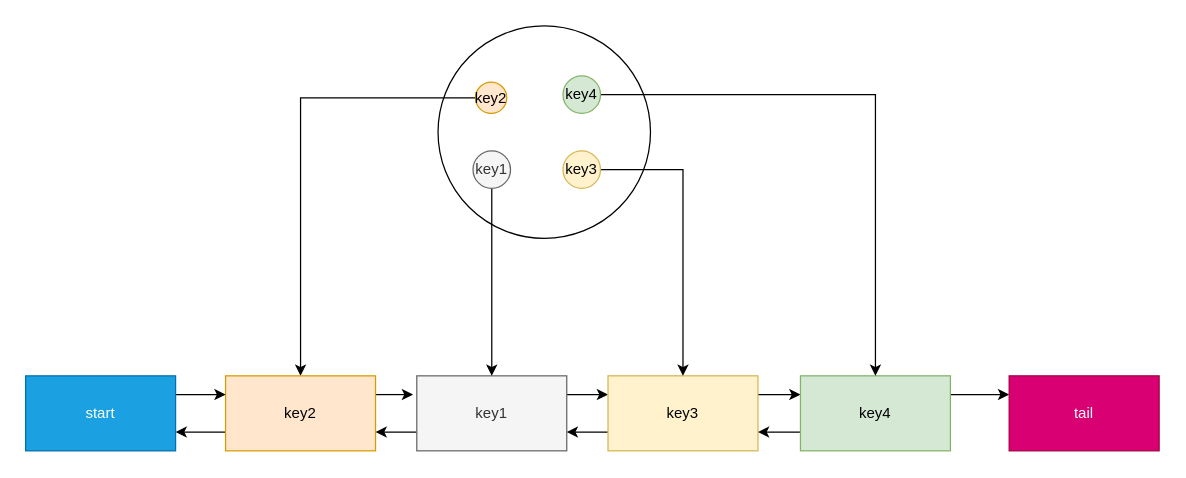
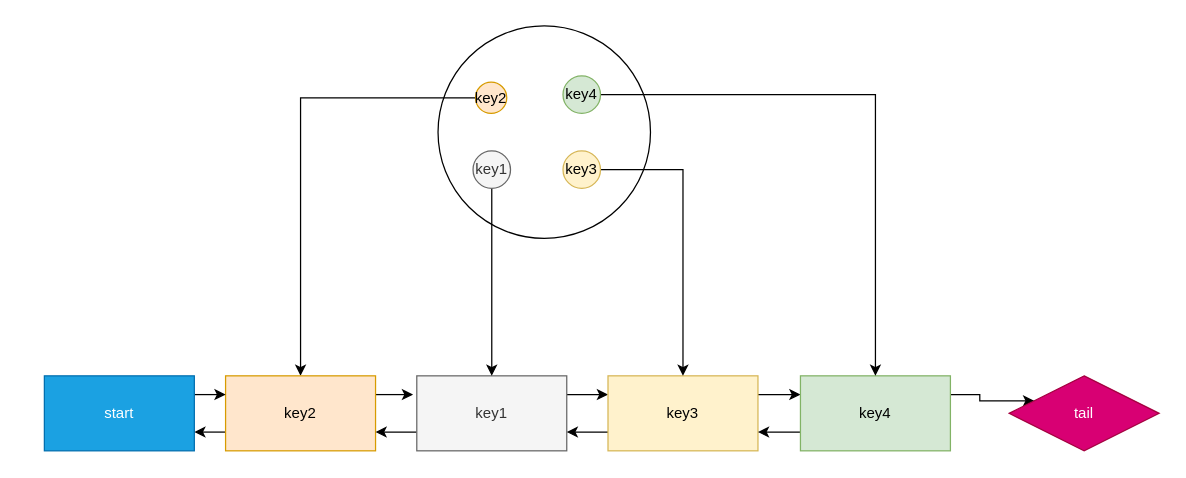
(101, 413) -> (119, 413)
(1084, 413) -> (1084, 413)
